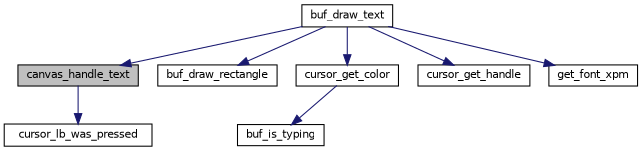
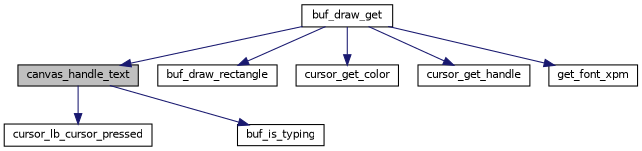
(347, 16) -> (347, 16)
(318, 102) -> (174, 104)
(78, 135) -> (78, 135)
